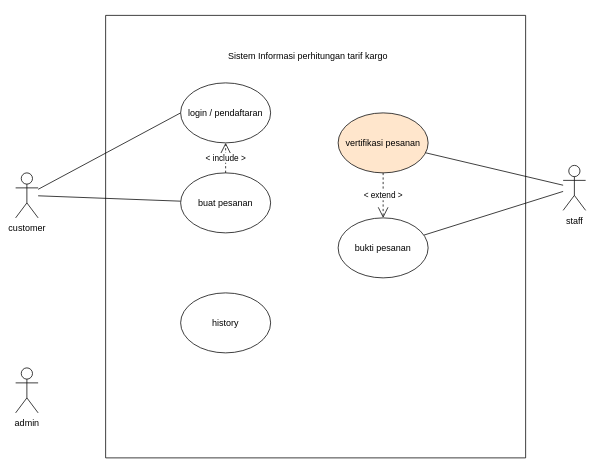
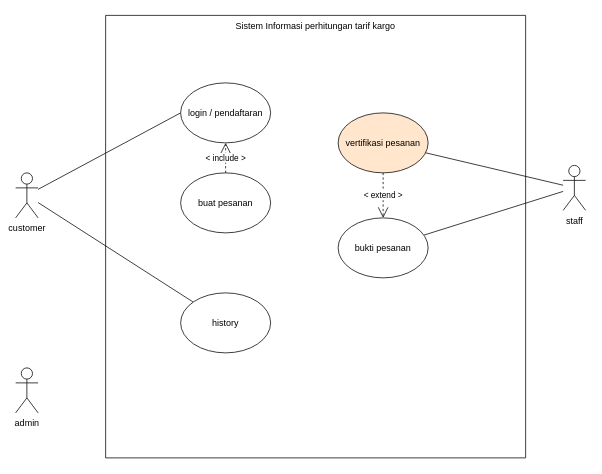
(308, 57) -> (315, 27)
(109, 198) -> none
none -> (115, 252)
